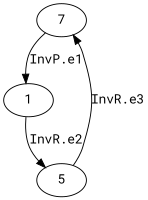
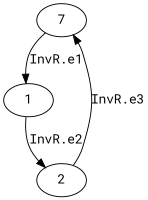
(56, 60) -> (56, 60)
(62, 180) -> (62, 180)
